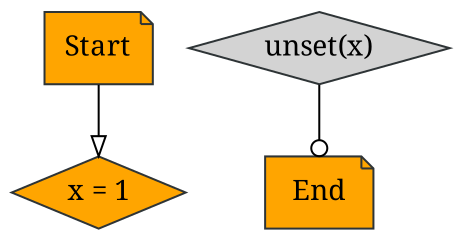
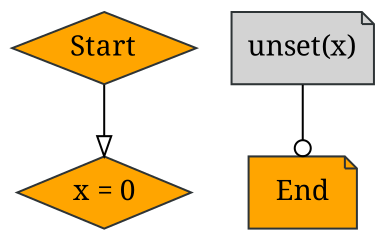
(99, 48) -> (104, 48)
(319, 48) -> (303, 48)
(99, 193) -> (104, 193)
